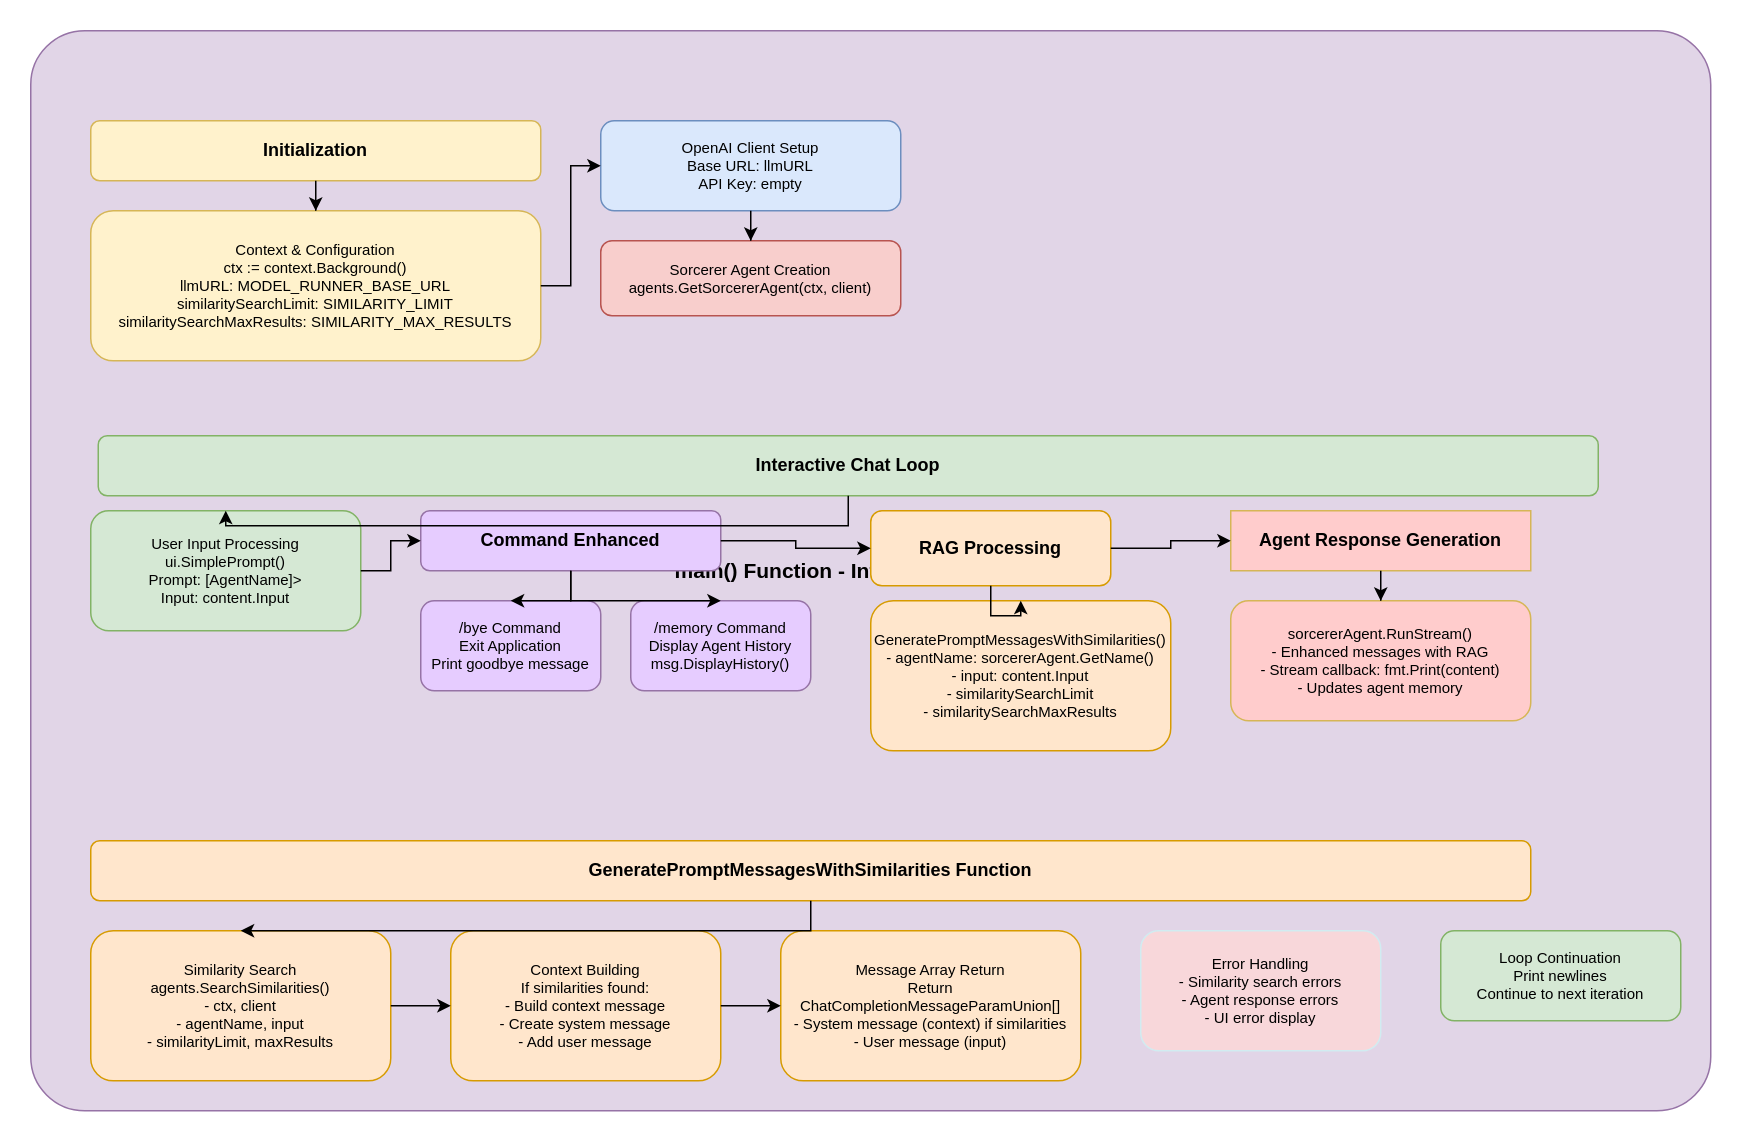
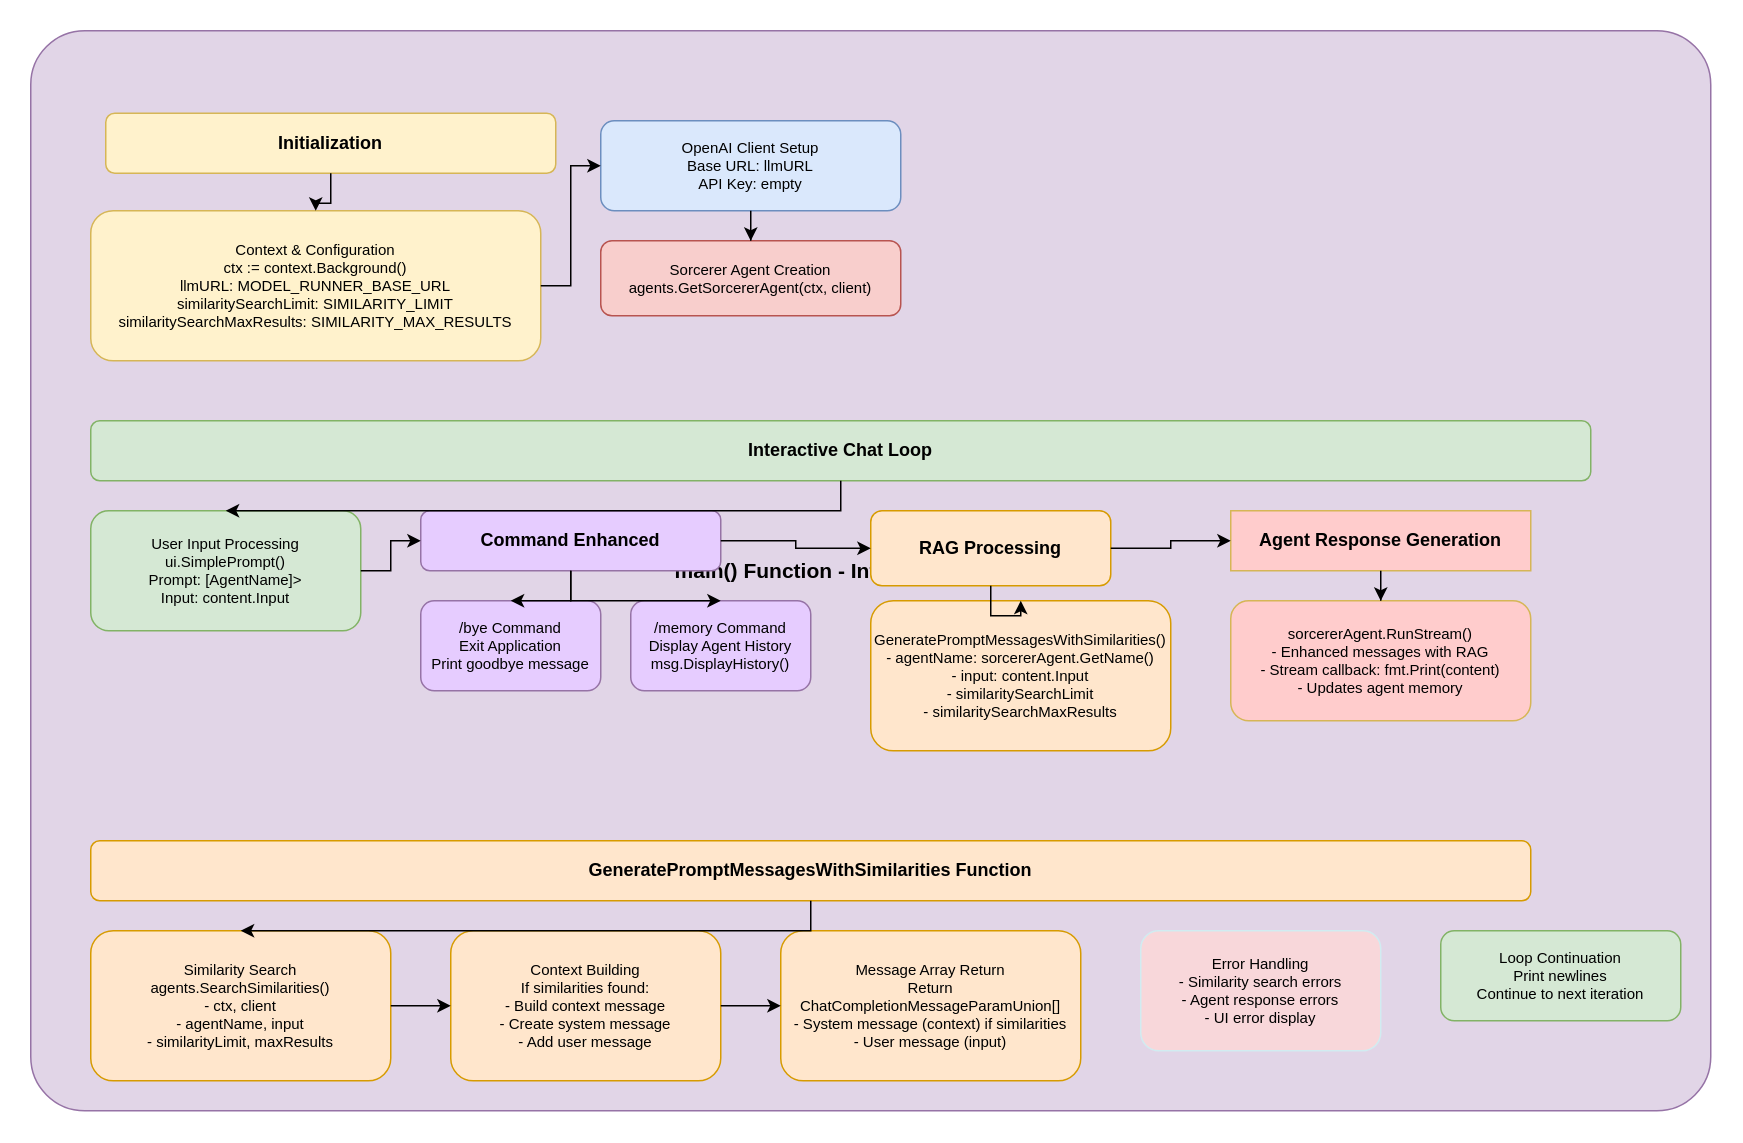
(316, 151) -> (331, 143)
(848, 466) -> (841, 451)
